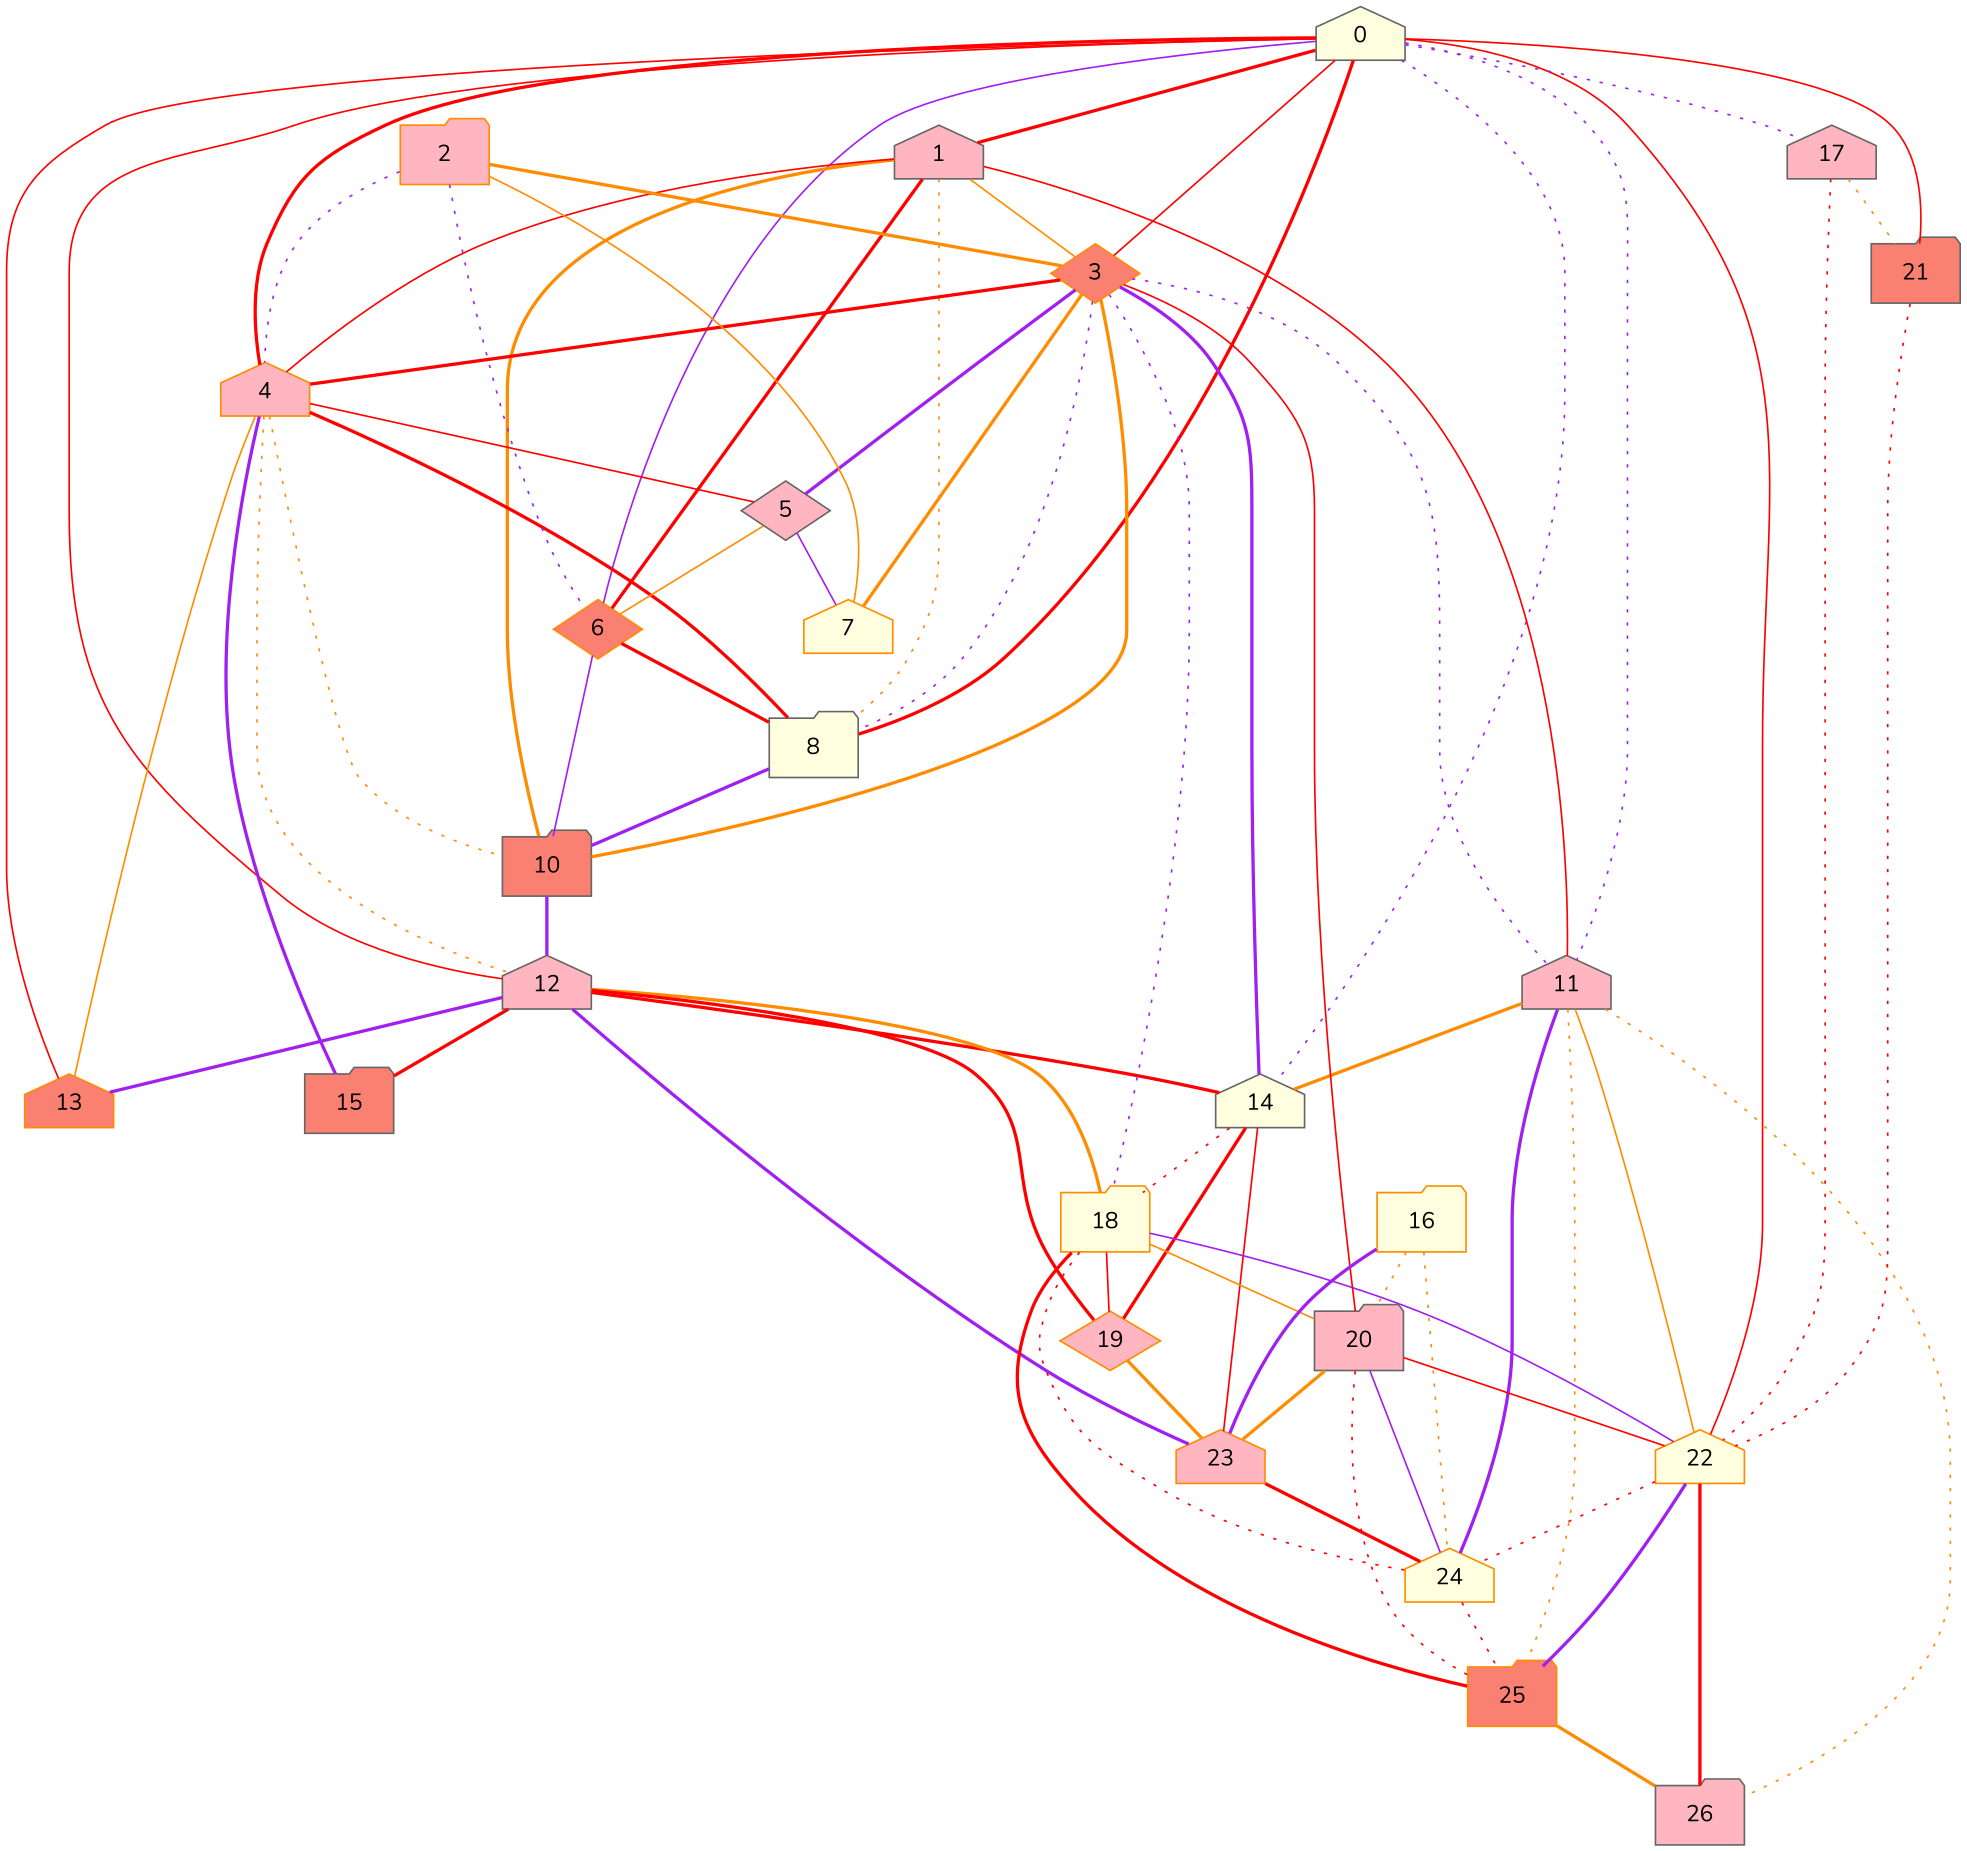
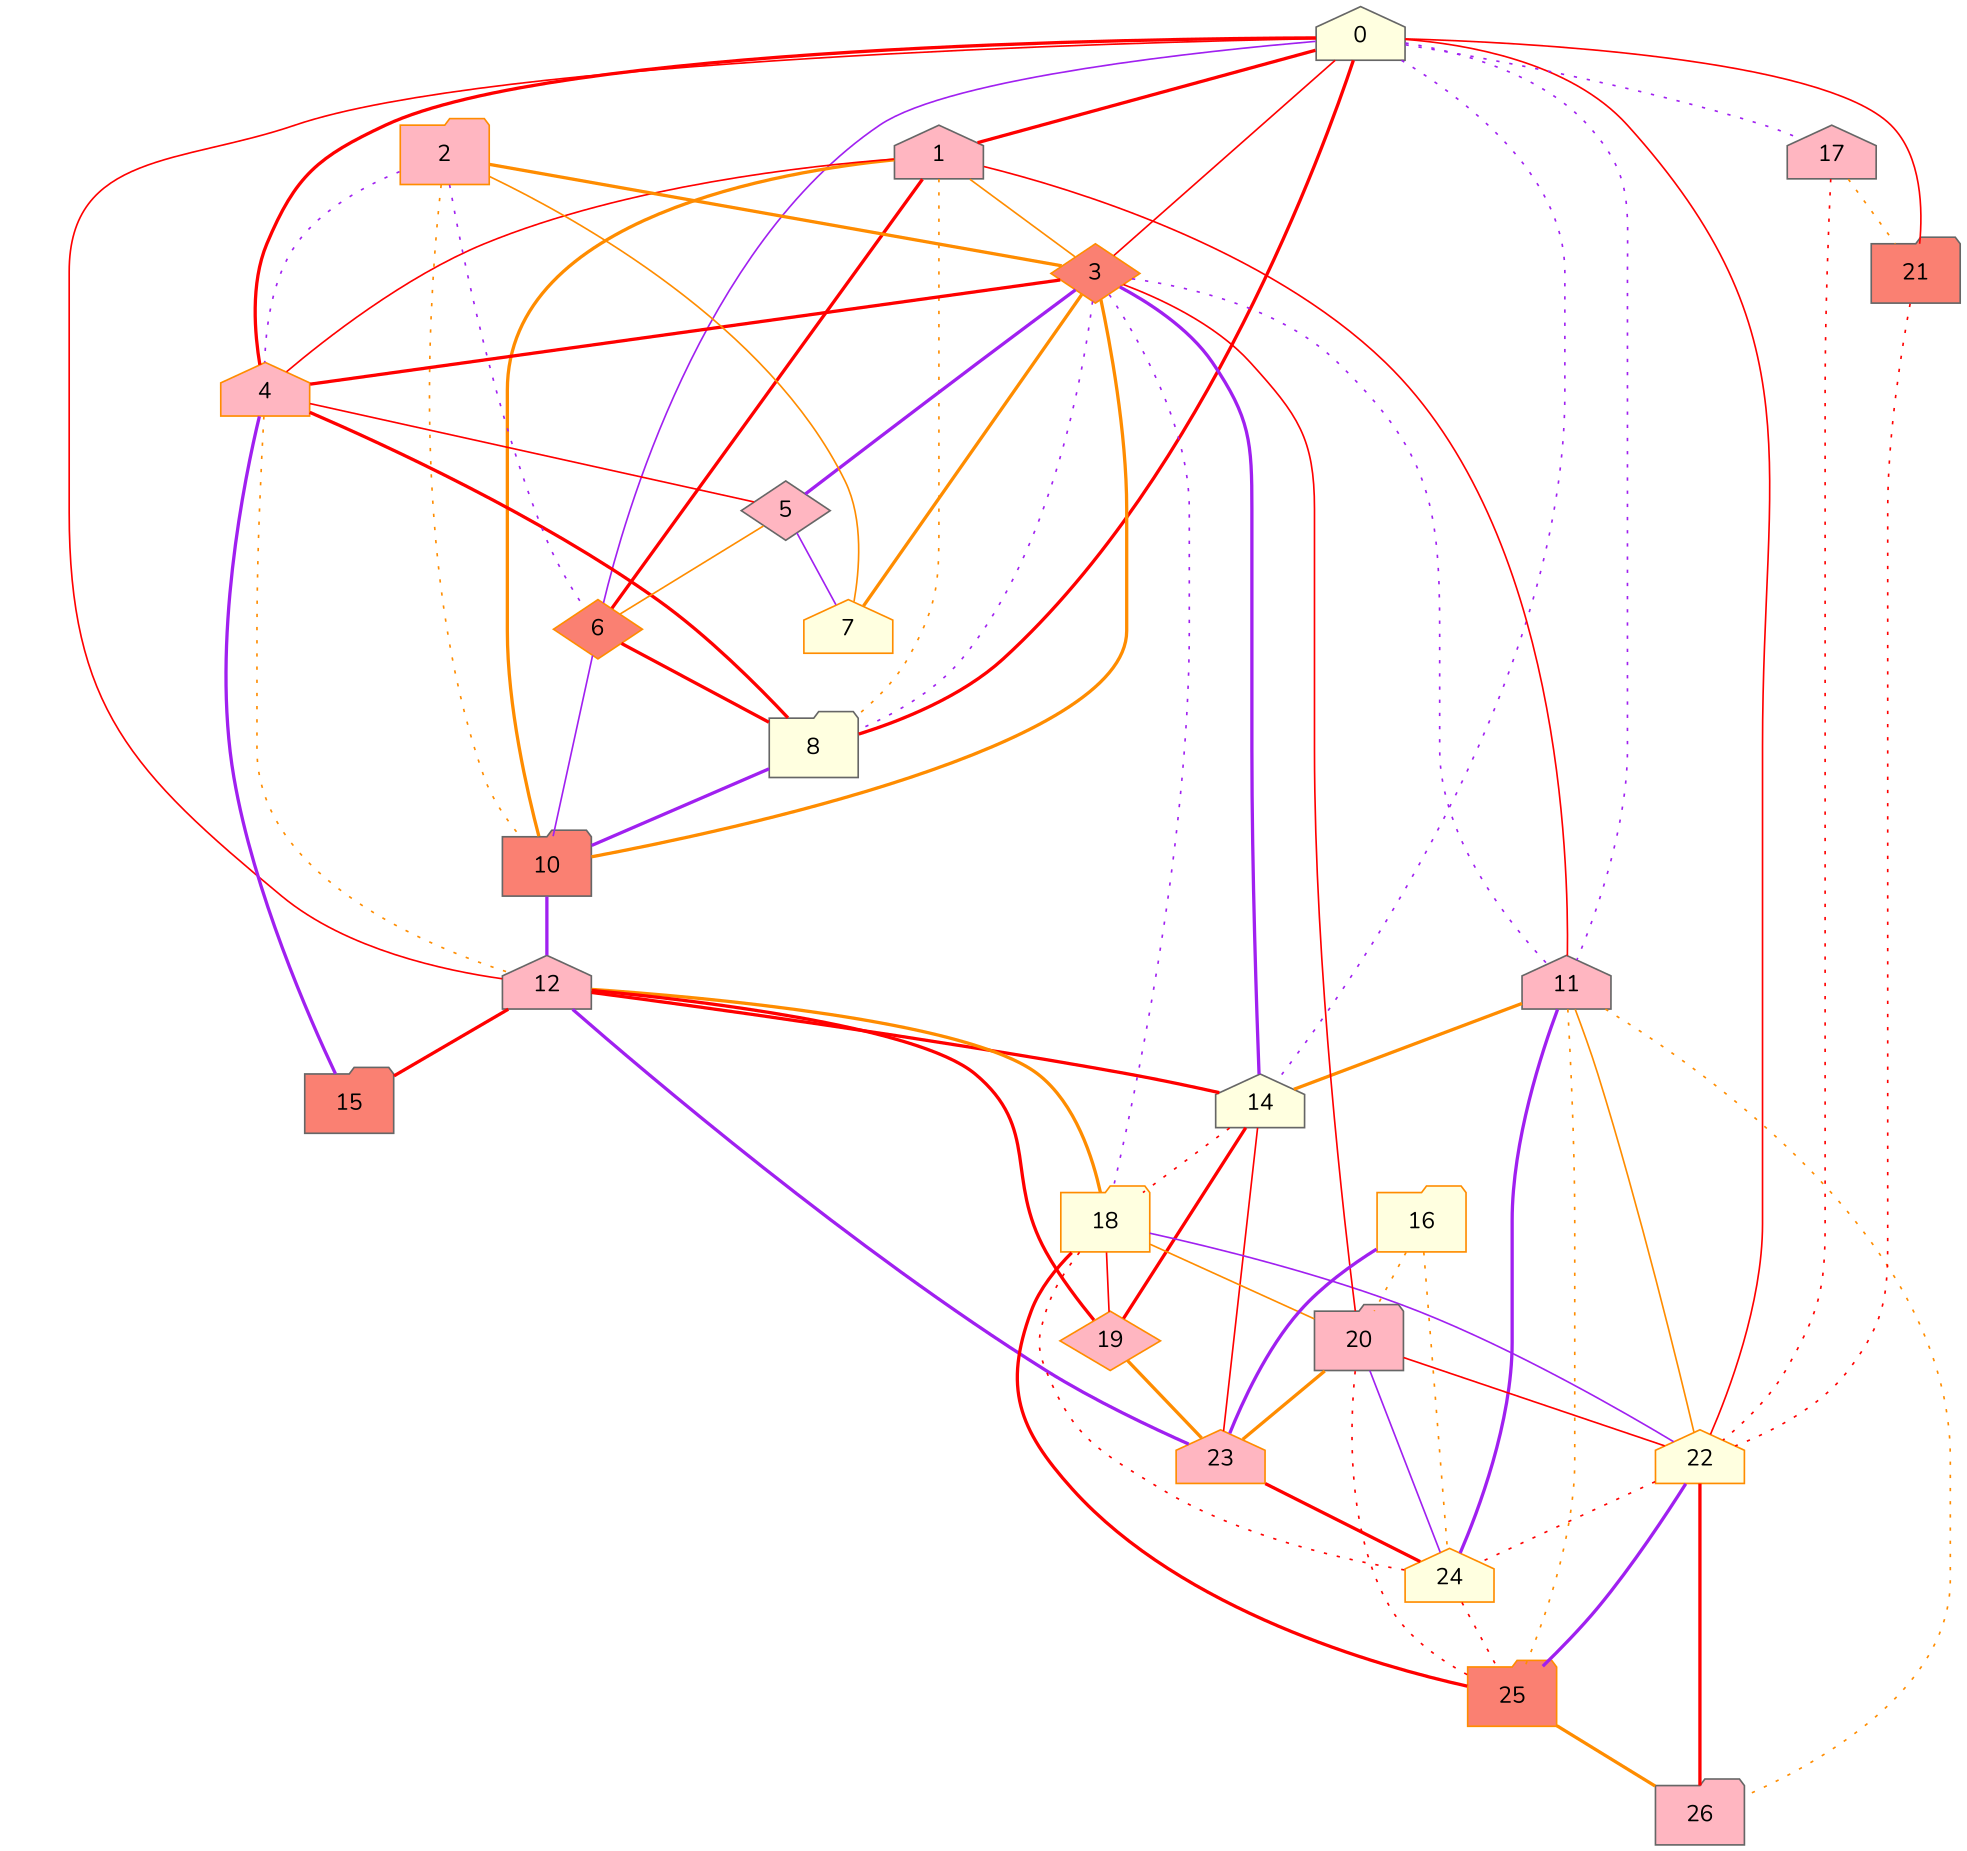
(327, 679) -> (434, 518)
(69, 1104) -> none
